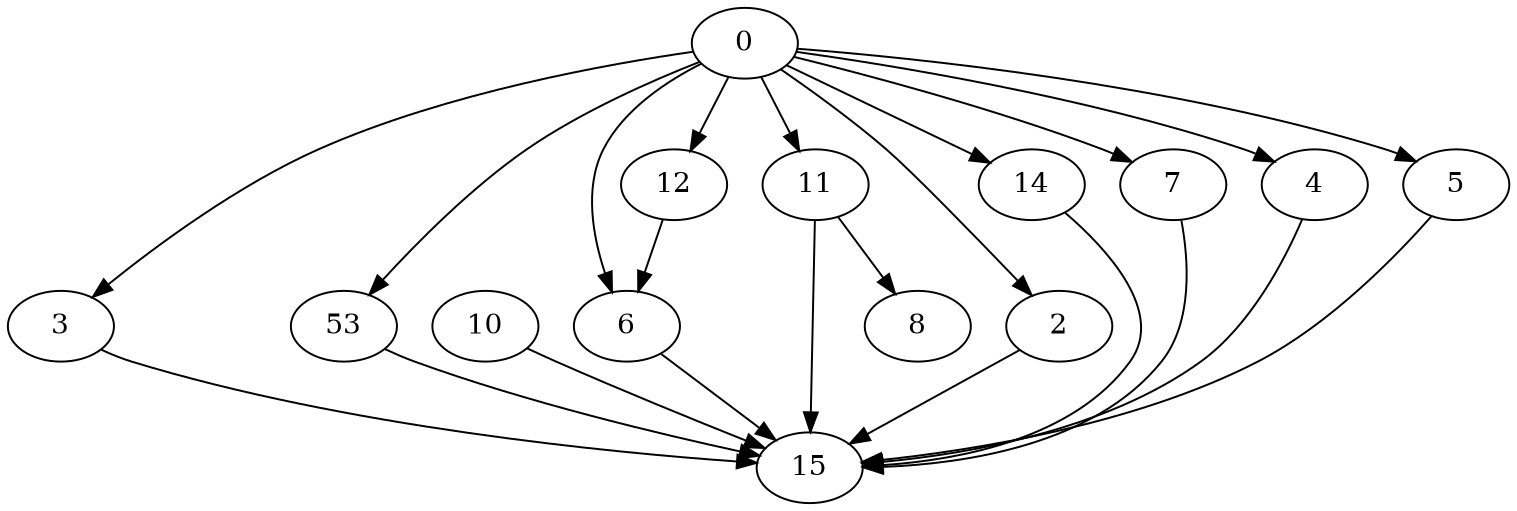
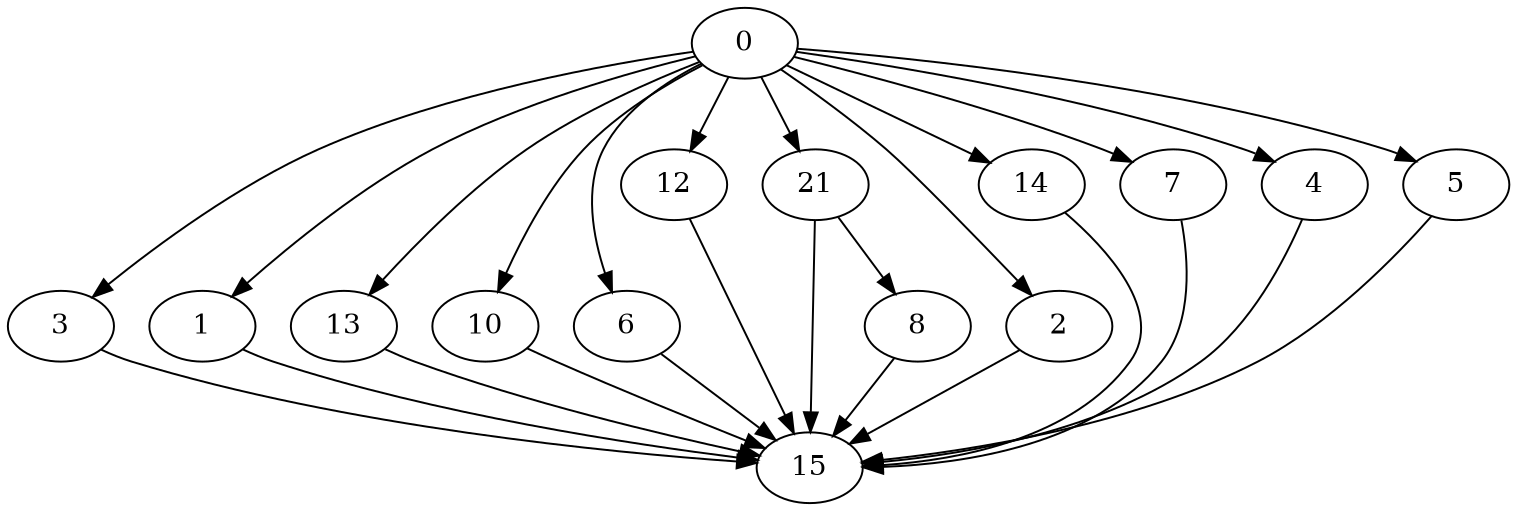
none -> (583, 150)
(816, 185) -> (816, 185)
(654, 246) -> (737, 317)
none -> (202, 326)
(344, 326) -> (344, 326)
none -> (870, 389)
